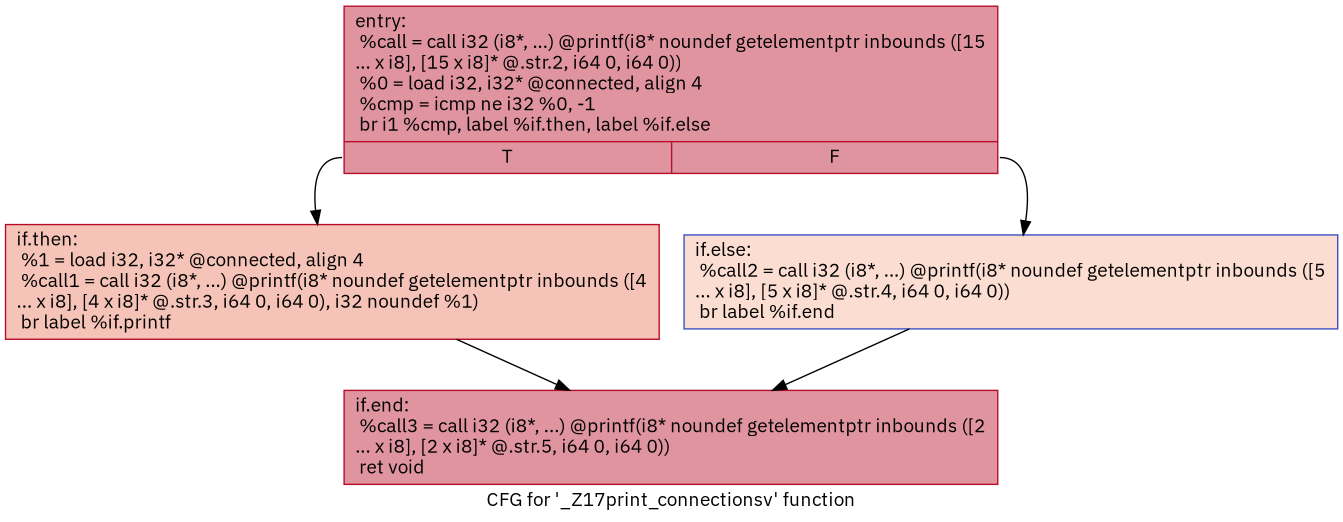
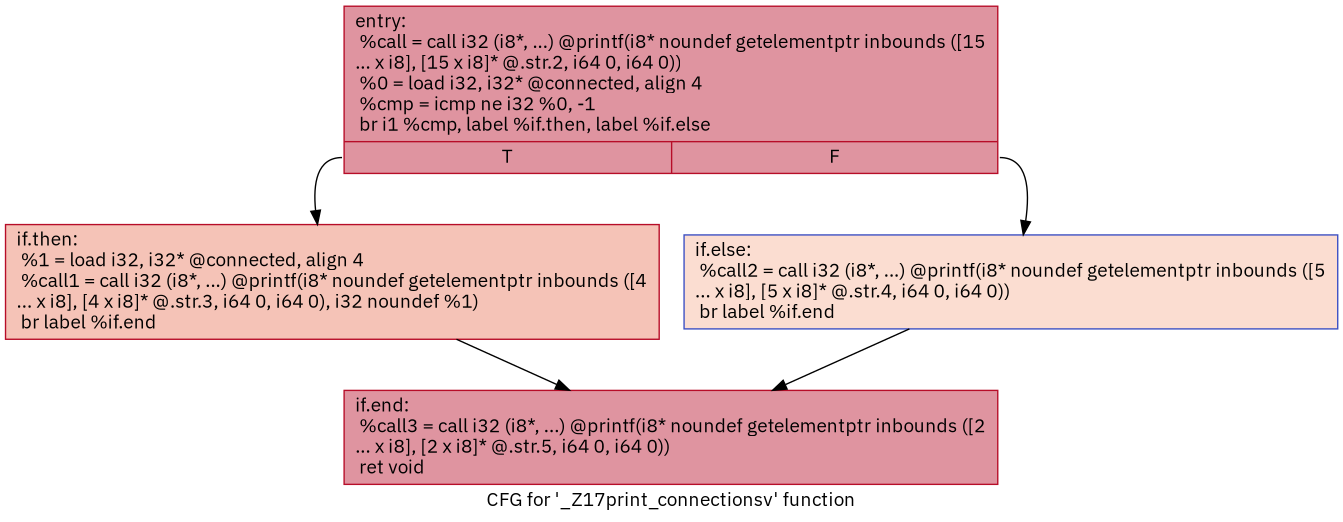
(94, 323) -> (87, 323)
